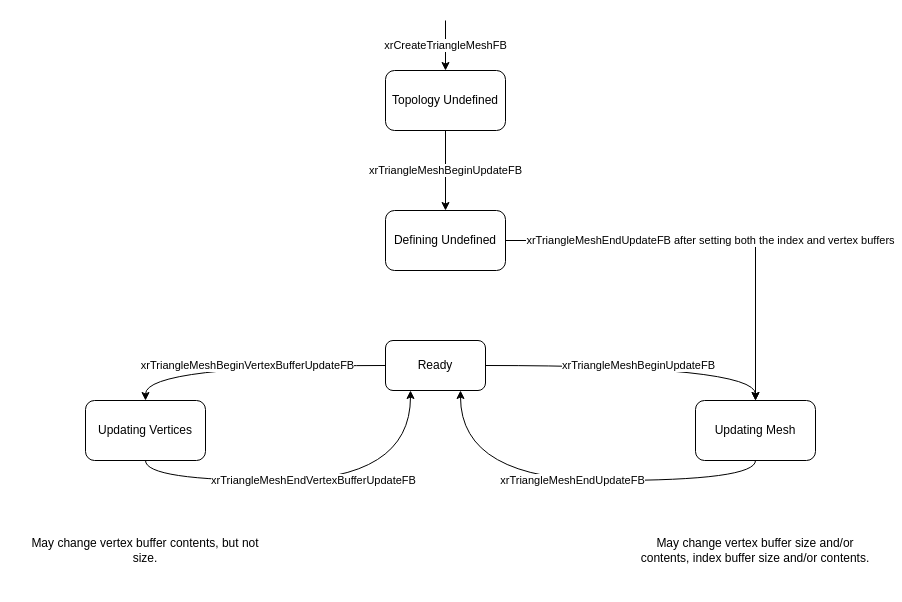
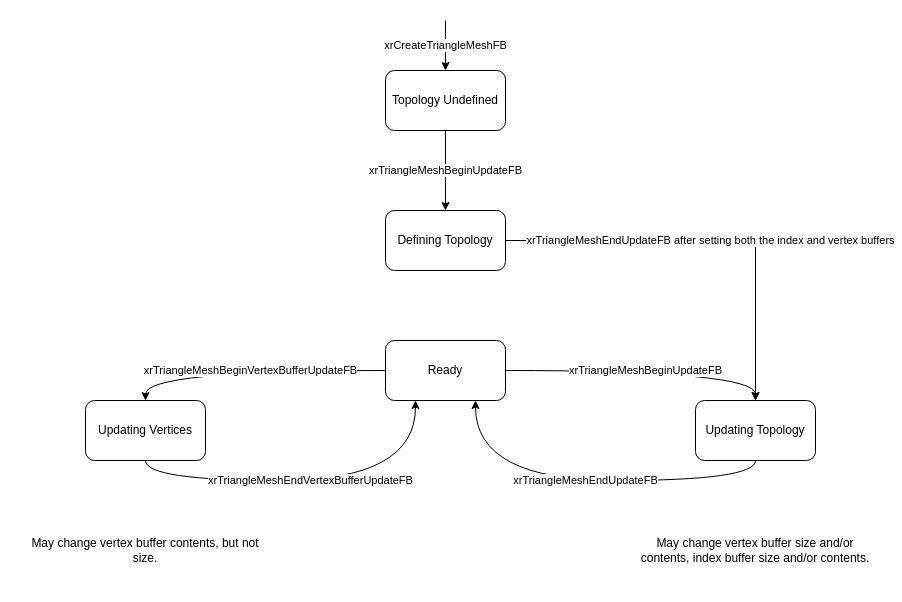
(446, 241) -> (446, 241)
(436, 366) -> (446, 371)
(756, 431) -> (756, 431)
